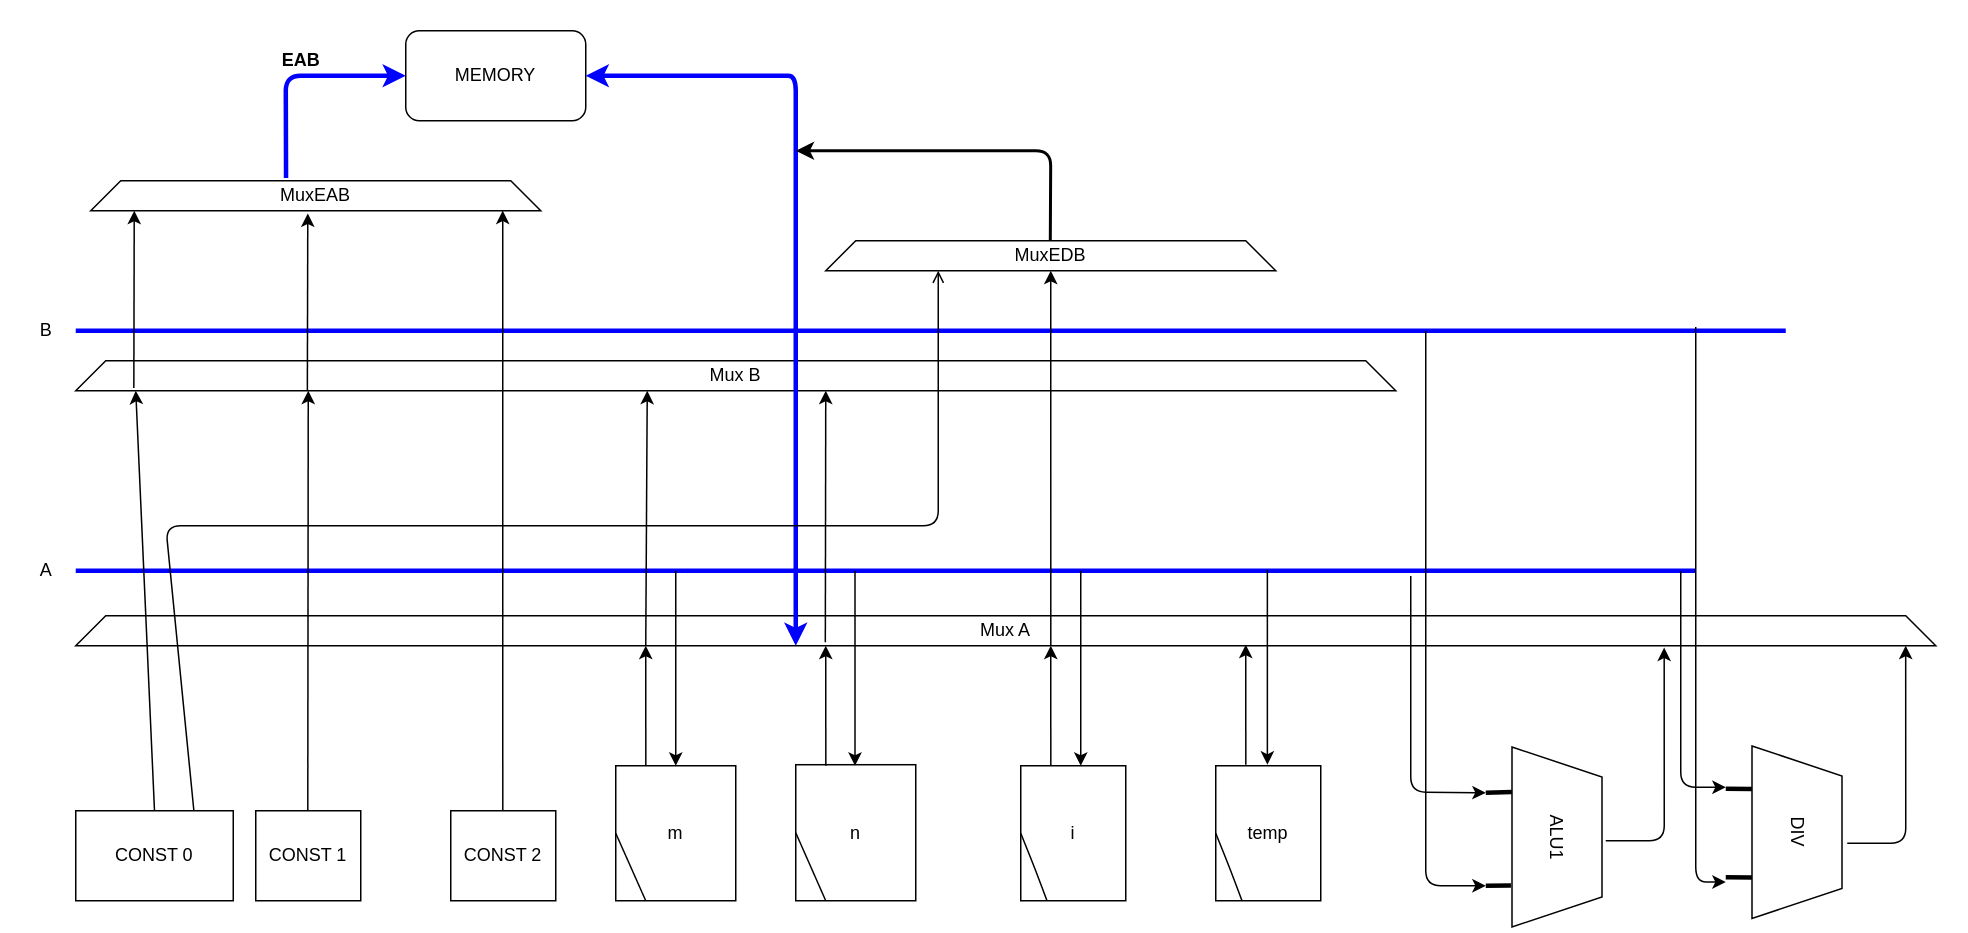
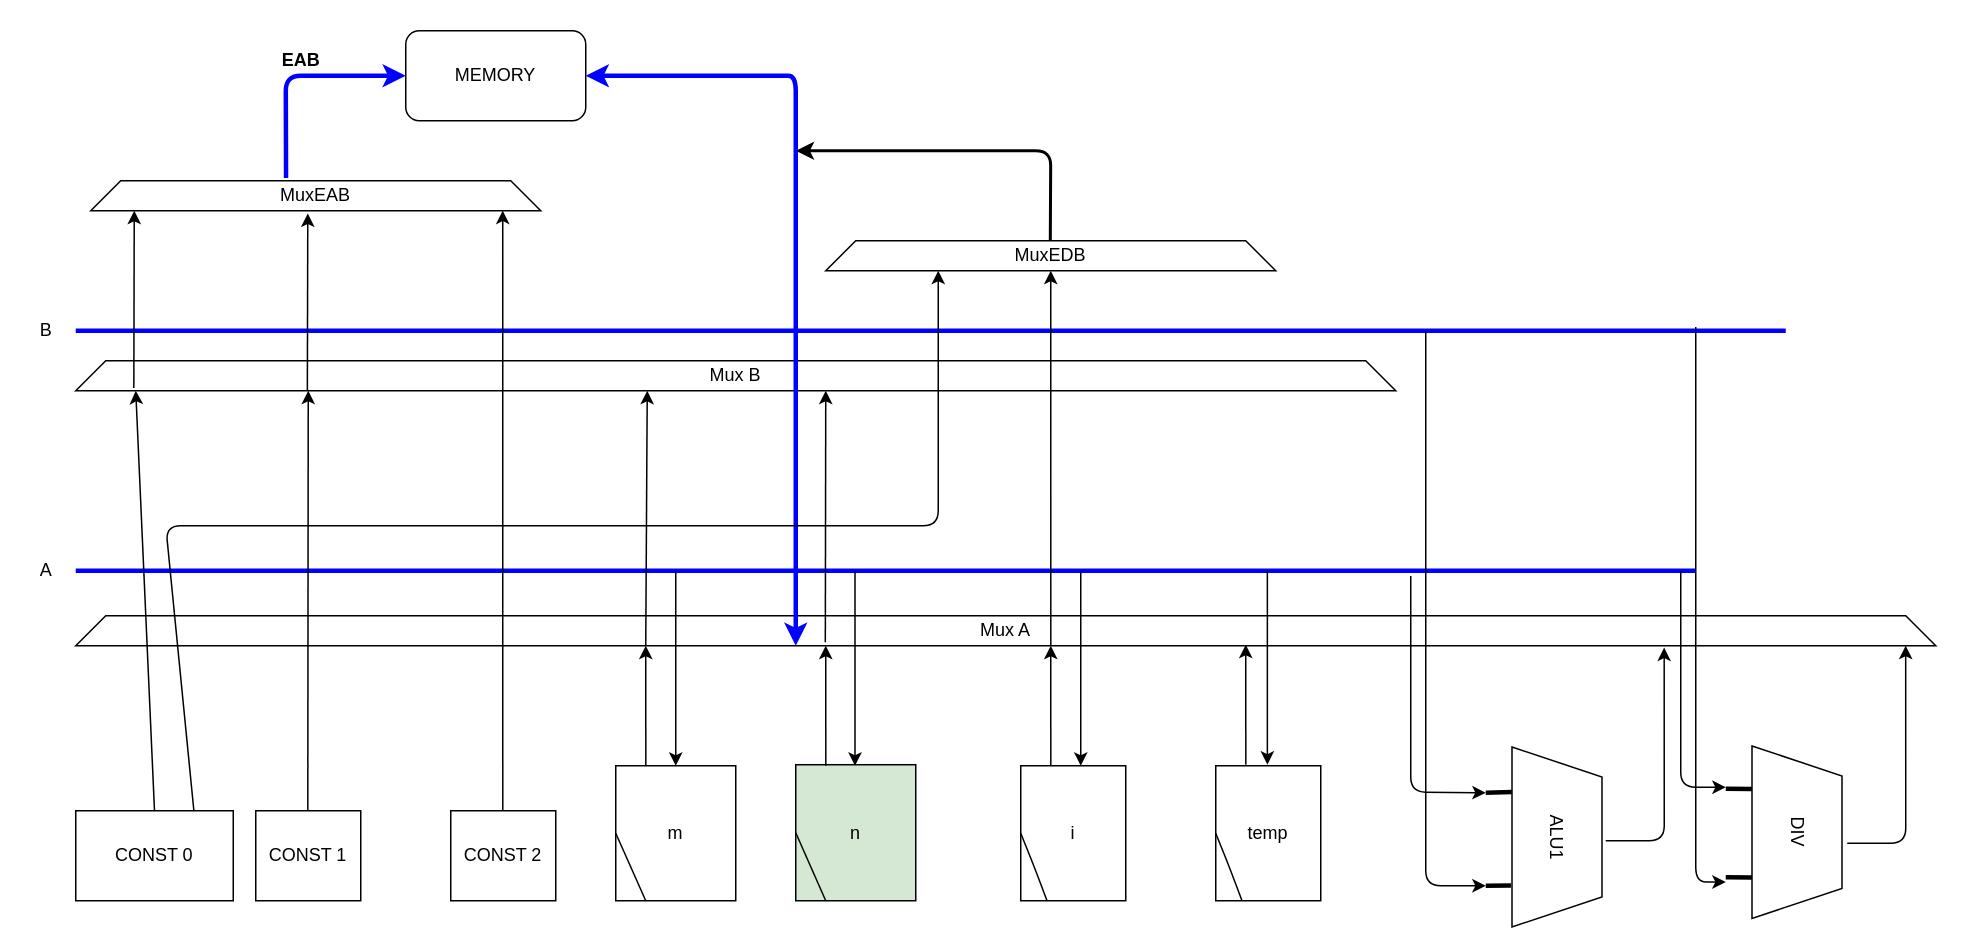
(938, 279) -> (938, 282)
(856, 833) -> (856, 833)
